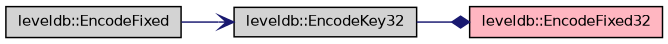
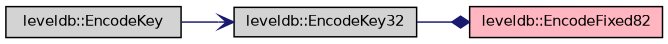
(93, 22) -> (93, 22)
(566, 22) -> (566, 22)
